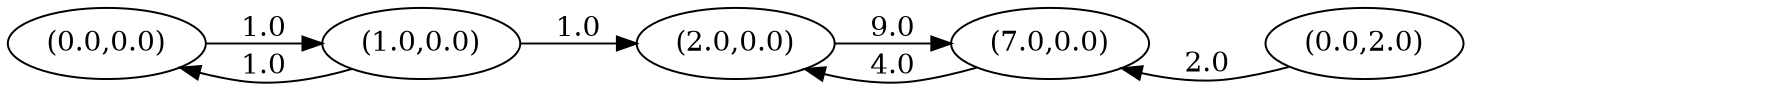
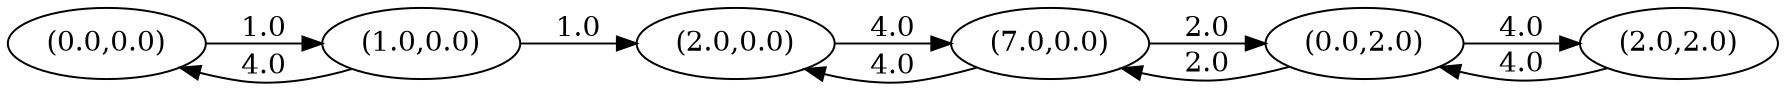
(893, 29) -> (893, 29)
none -> (1197, 43)
none -> (1679, 43)
(264, 66) -> (264, 66)
